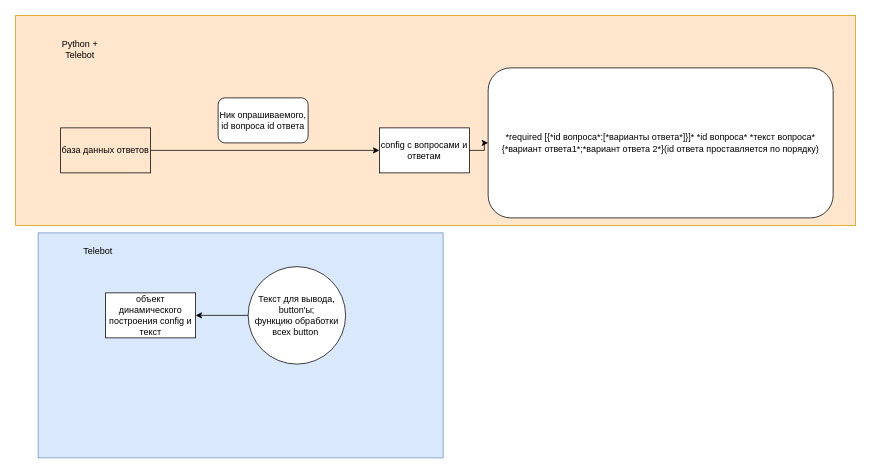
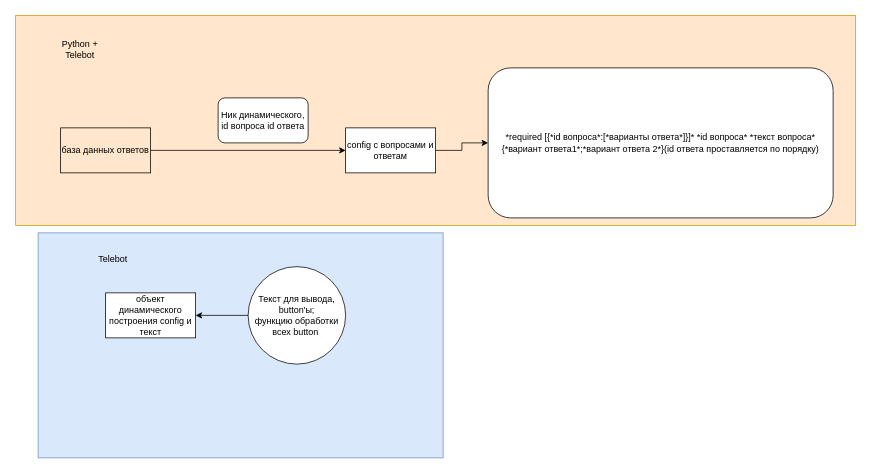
(263, 120) -> (263, 120)
(424, 150) -> (390, 150)
(98, 252) -> (113, 259)
